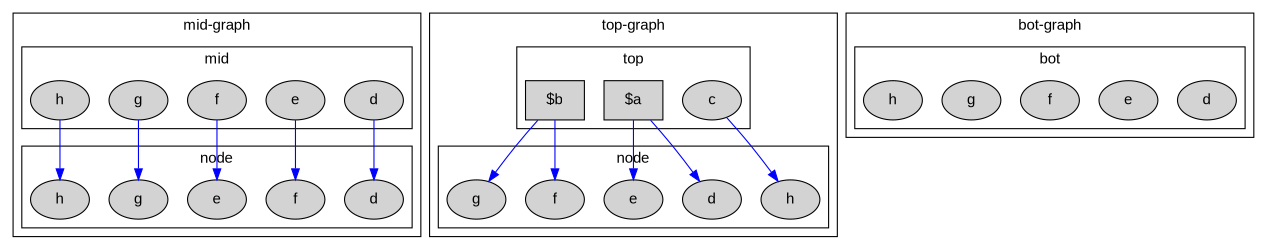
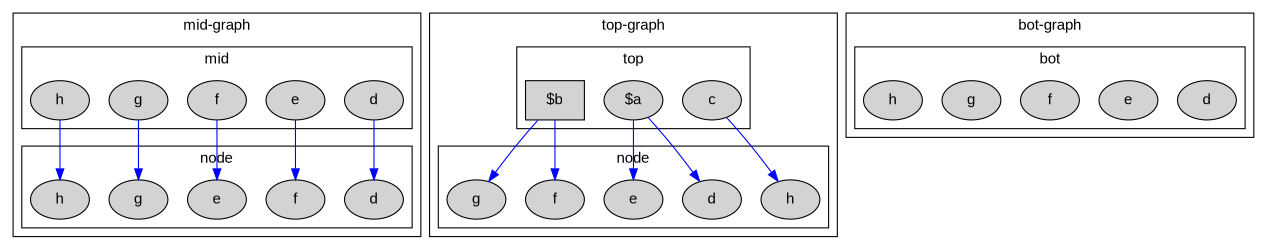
(633, 100) -> (633, 100)
